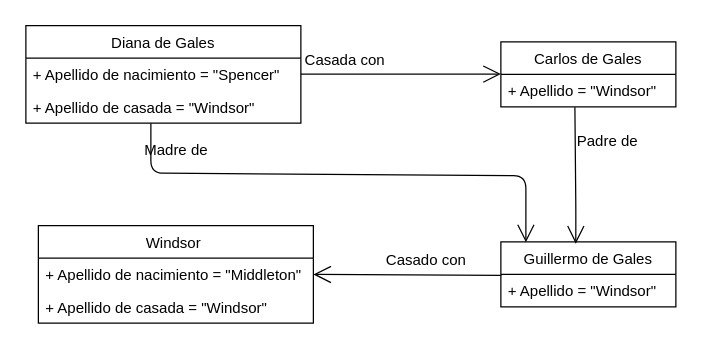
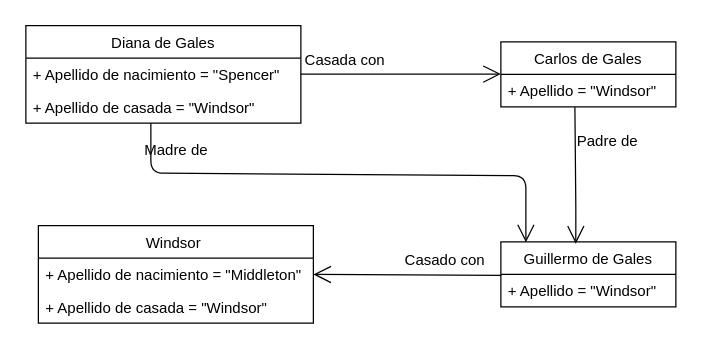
(426, 261) -> (444, 261)
